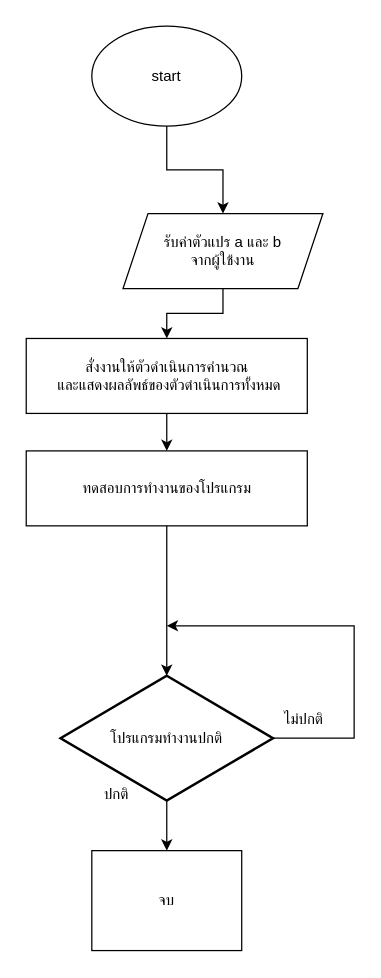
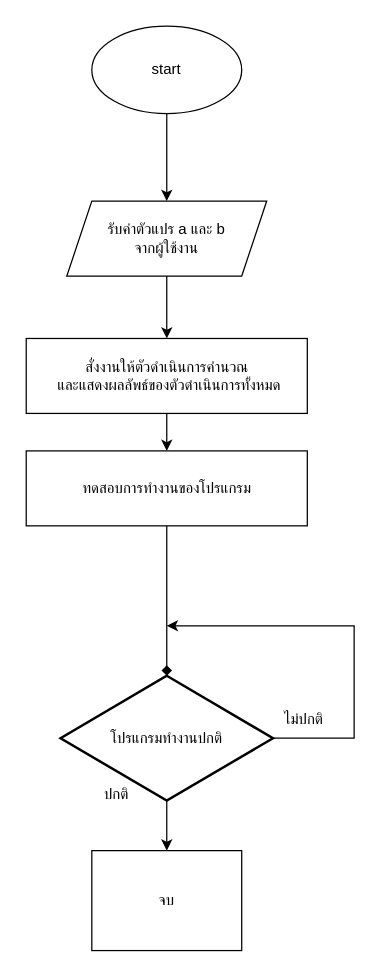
(167, 76) -> (167, 69)
(223, 251) -> (167, 238)
(167, 666) -> (167, 665)
